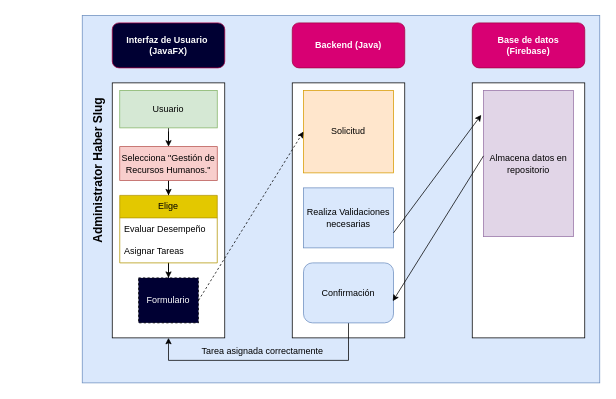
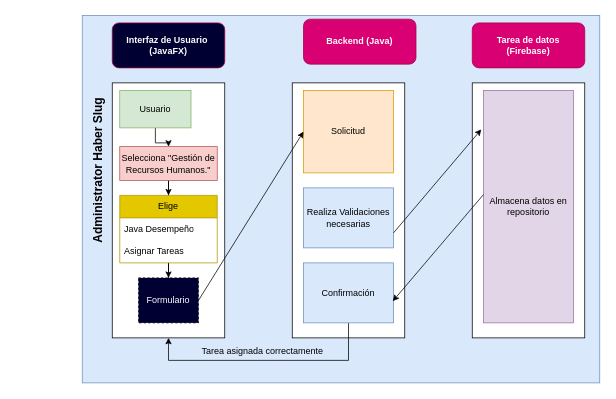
(348, 45) -> (360, 42)
(528, 45) -> (528, 45)
(168, 109) -> (155, 109)
(528, 164) -> (528, 207)
(250, 218) -> (250, 218)
(165, 229) -> (158, 229)
(348, 293) -> (348, 293)
